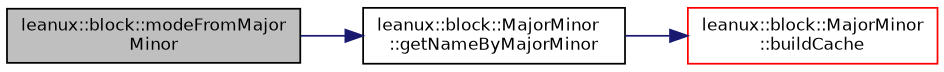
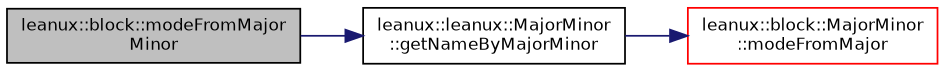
(494, 36) -> (494, 36)
(813, 36) -> (813, 36)
